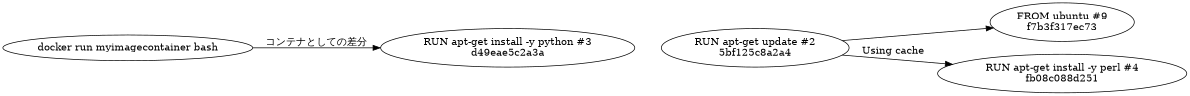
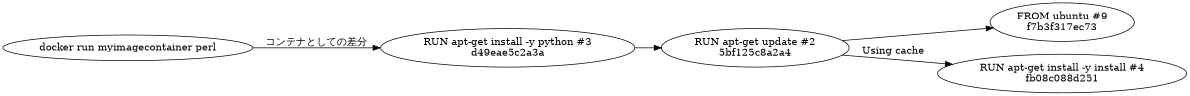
(128, 48) -> (128, 48)
none -> (645, 48)
(1062, 74) -> (1062, 74)
